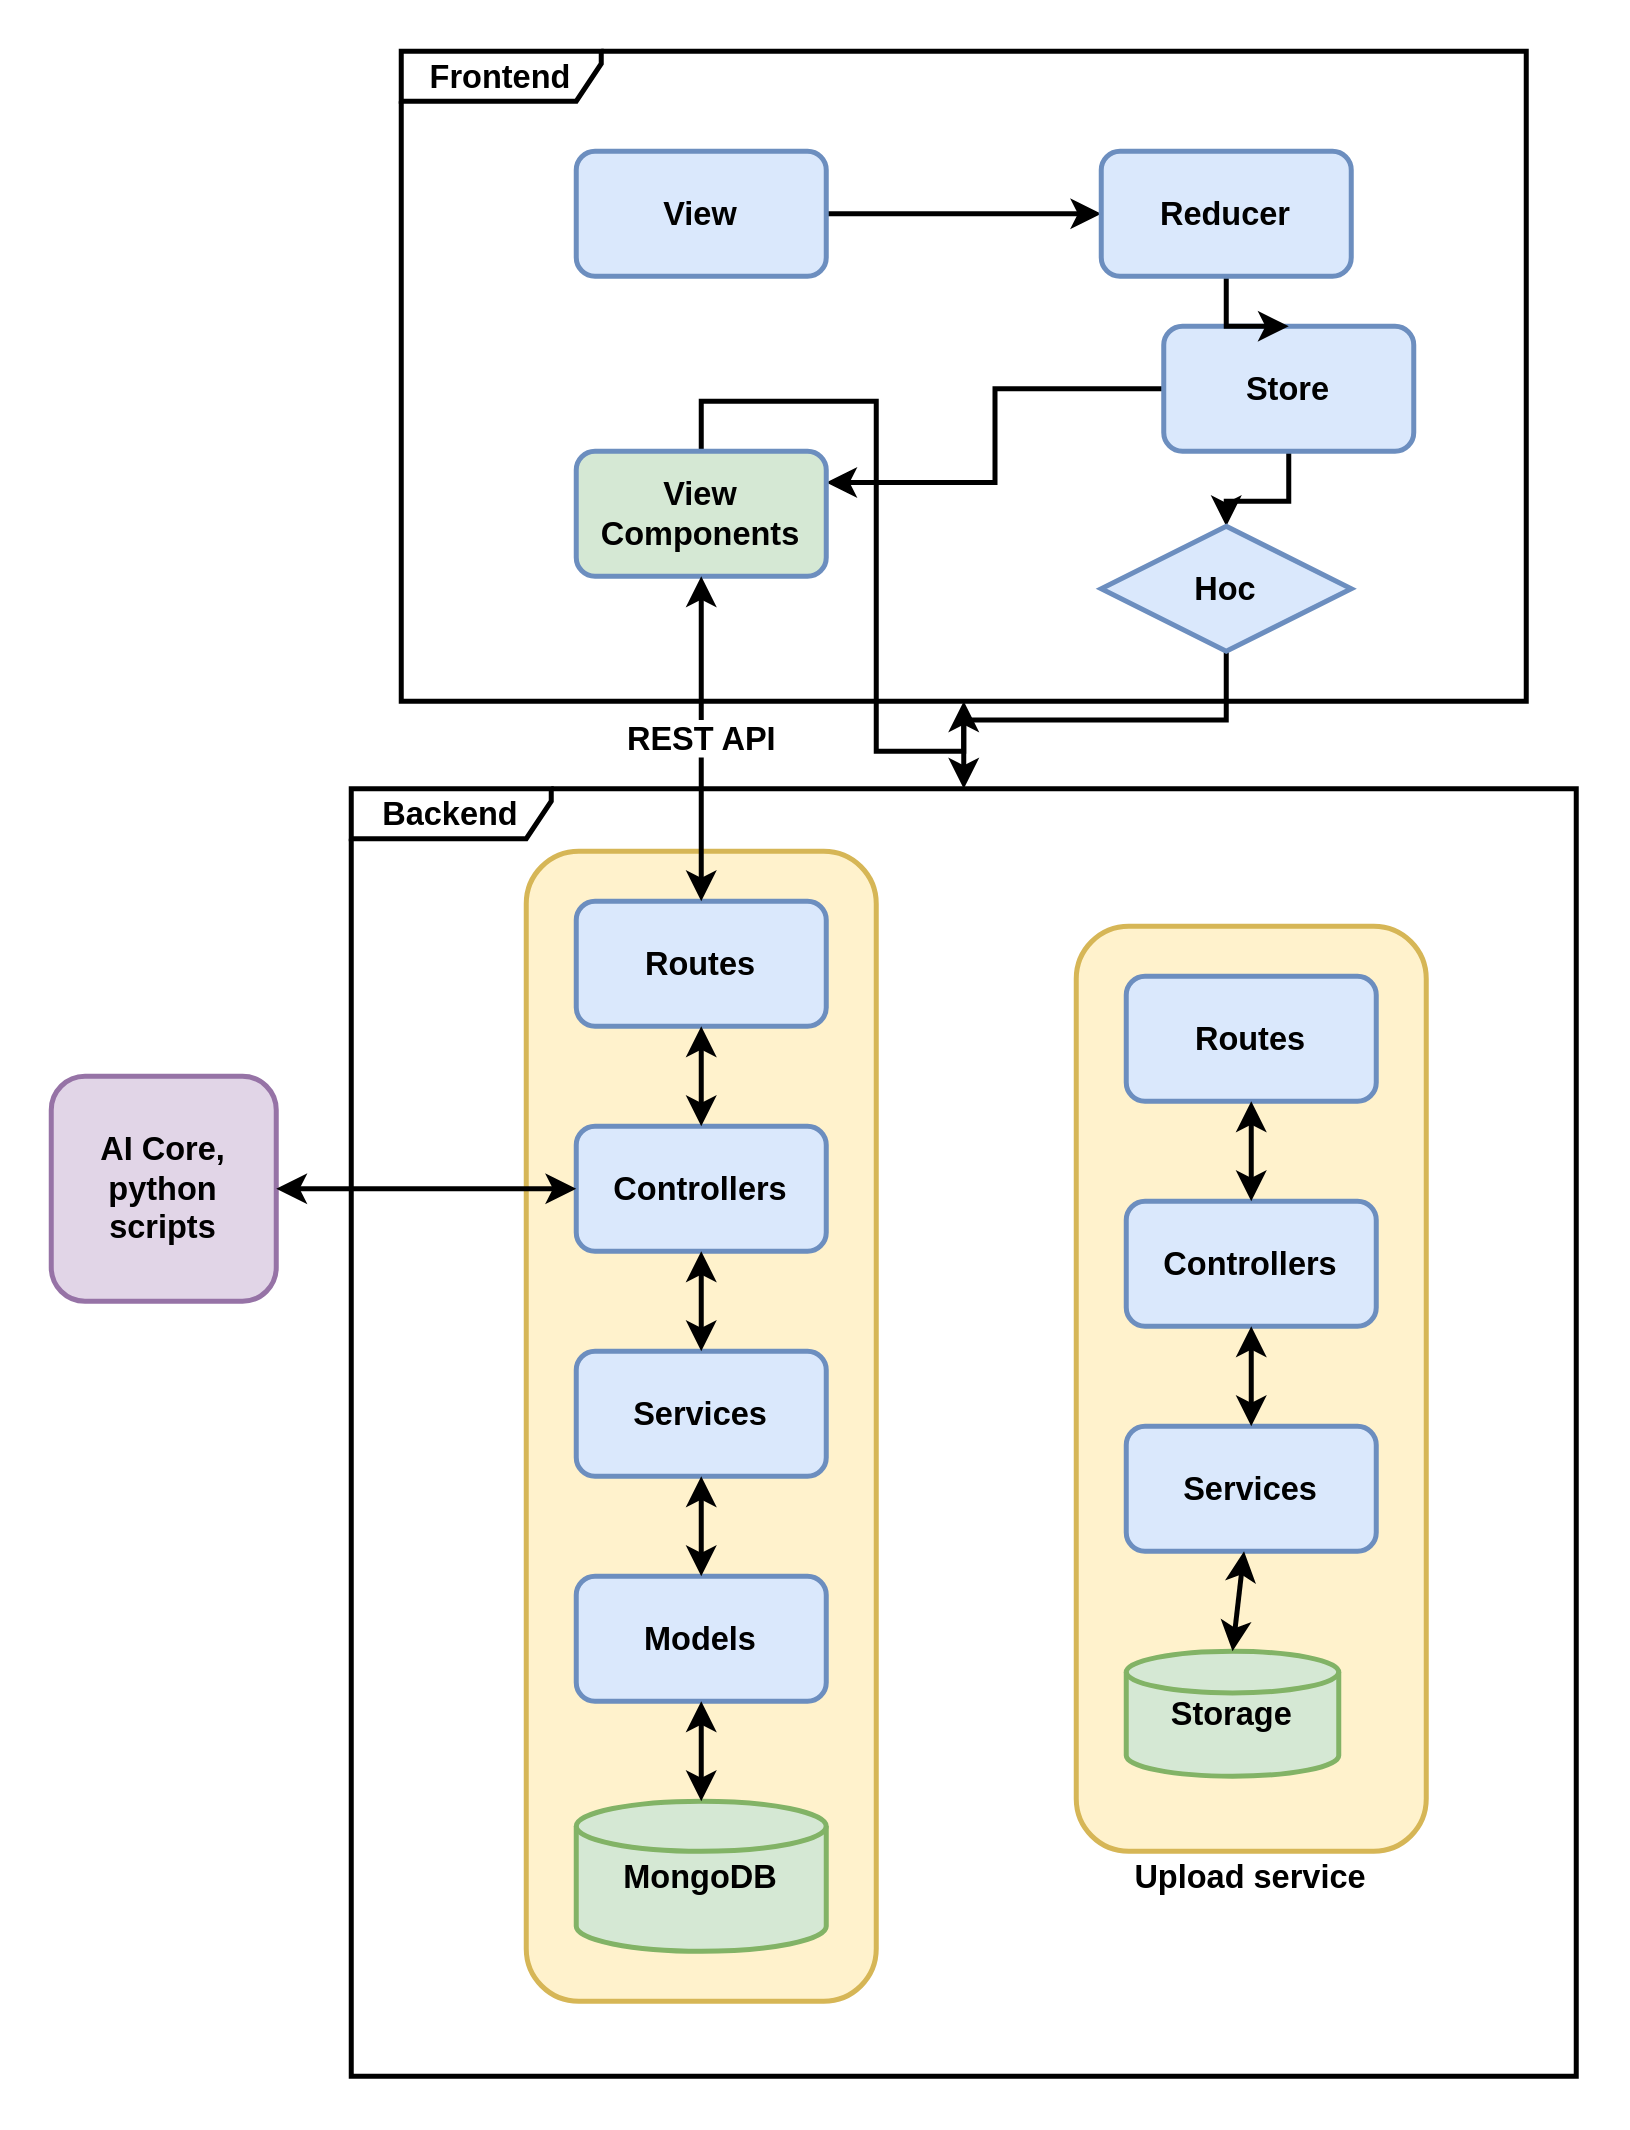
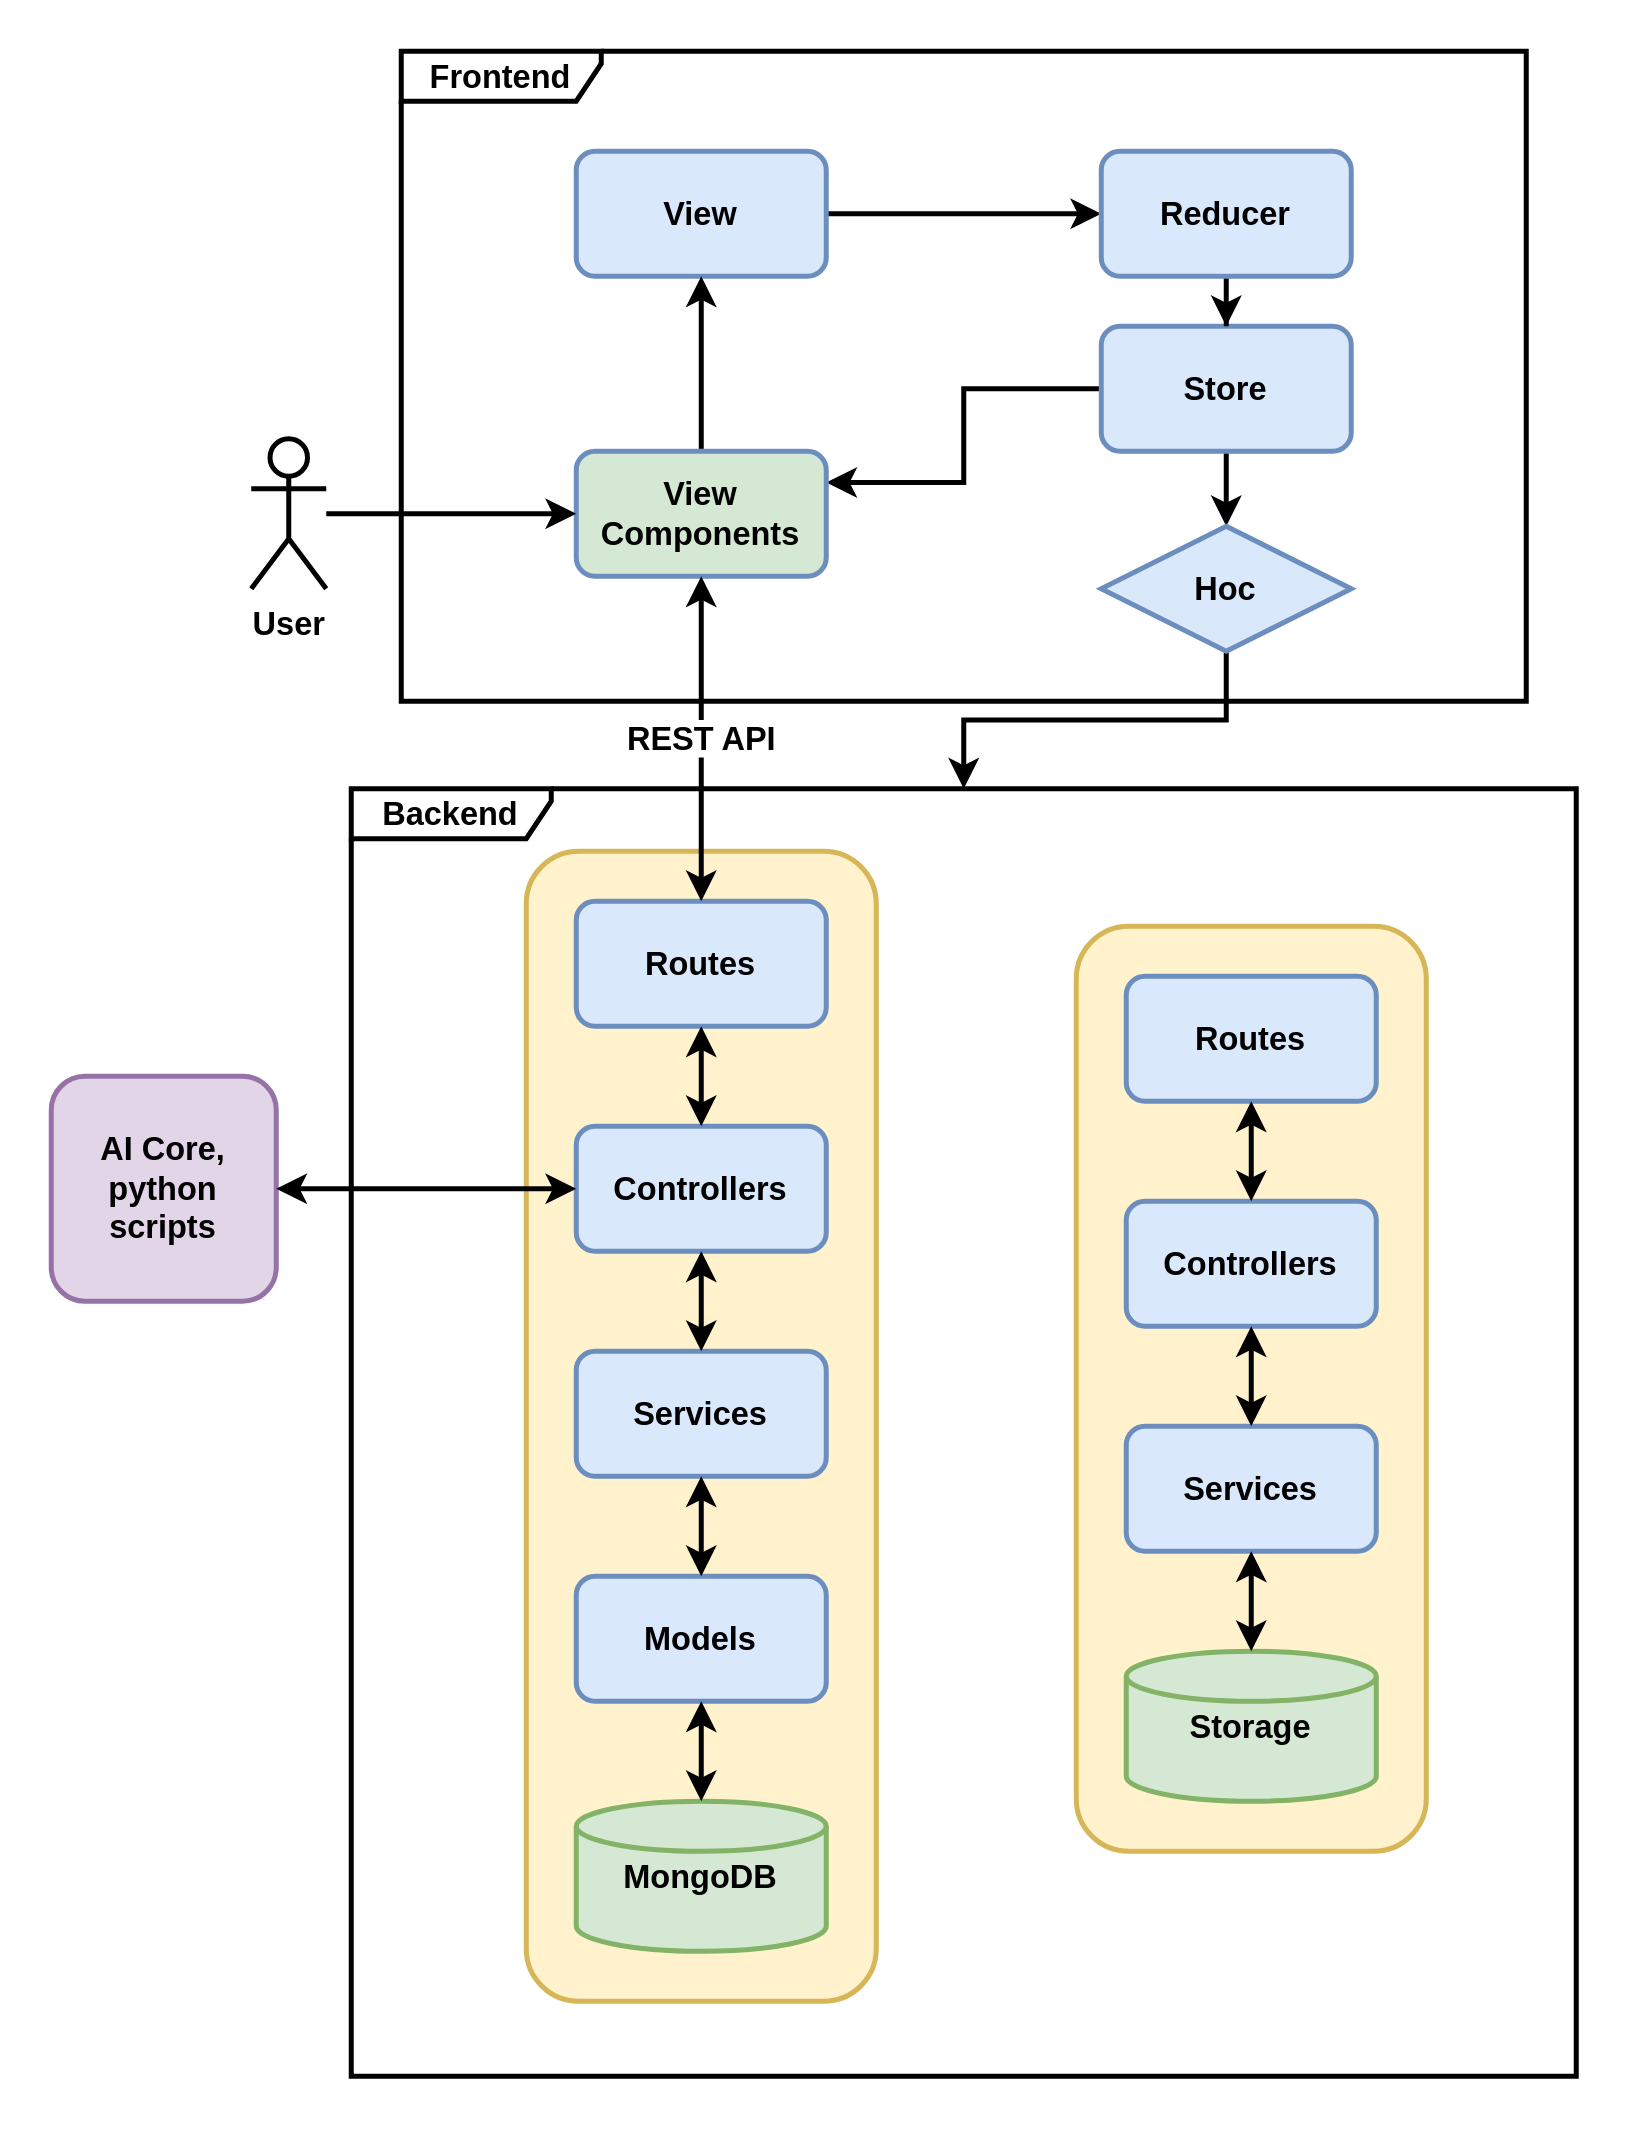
(1289, 389) -> (1226, 389)
(827, 401) -> (701, 349)
none -> (289, 514)
none -> (481, 514)
(1233, 1714) -> (1251, 1726)
(1251, 1876) -> none
